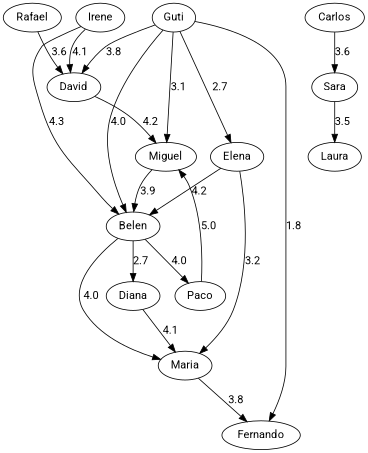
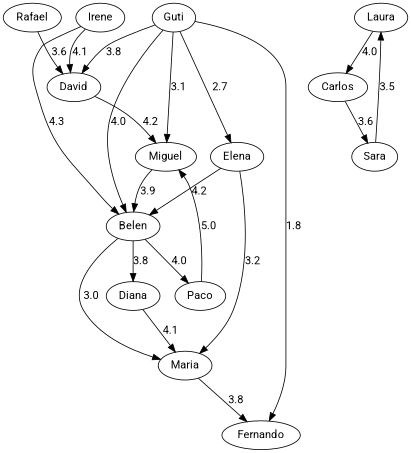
none -> (362, 49)
(141, 261) -> (141, 261)
(91, 296) -> (91, 296)
